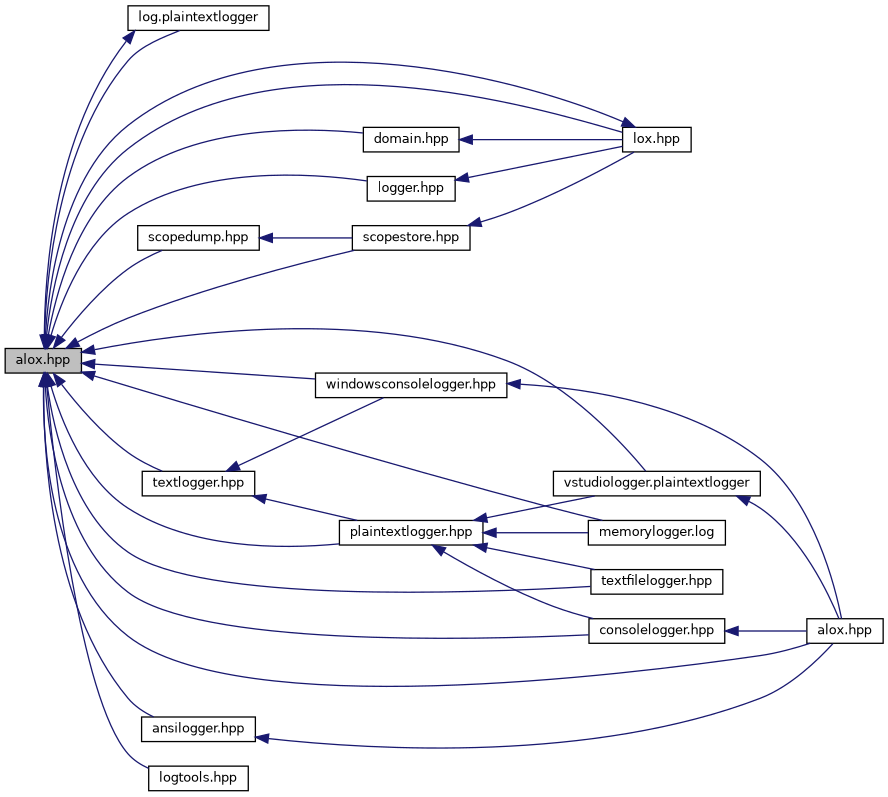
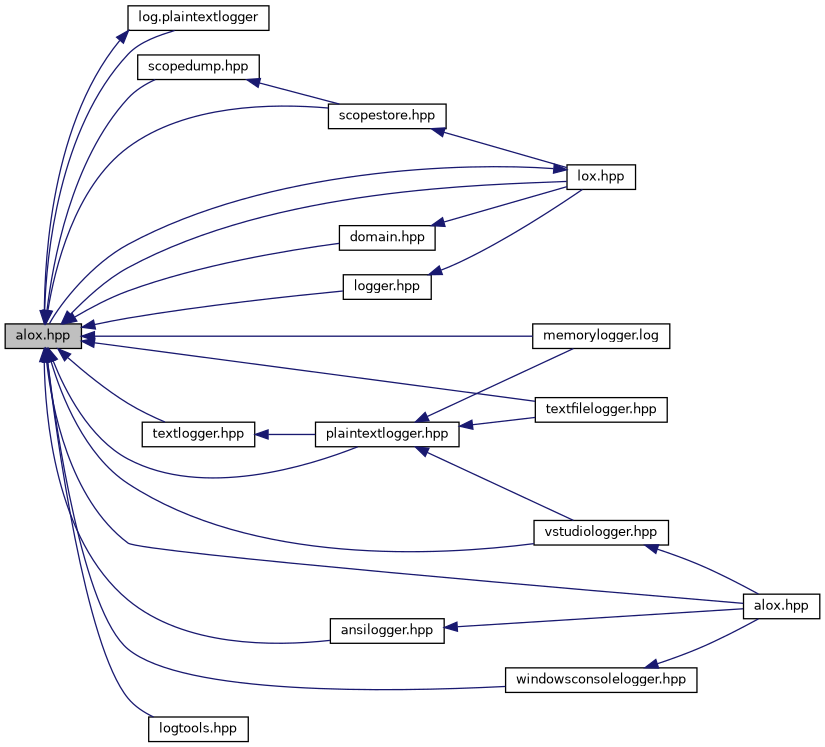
(311, 432) -> none
(657, 484) -> (601, 533)
(657, 631) -> none
